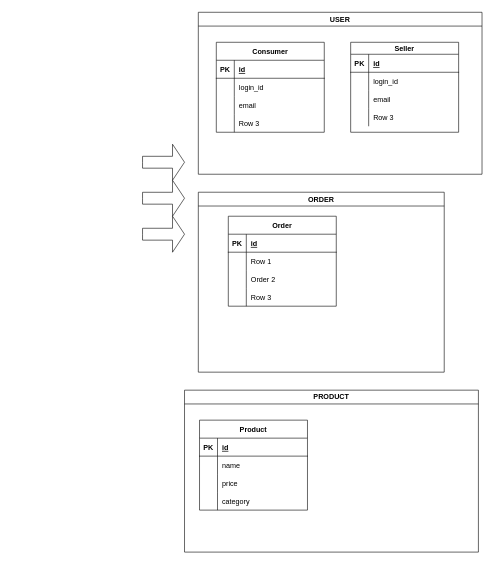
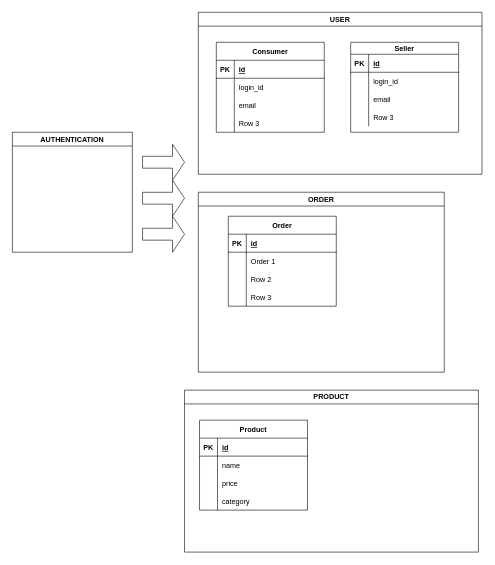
none -> (72, 192)
(260, 262) -> (264, 262)
(264, 280) -> (260, 280)
